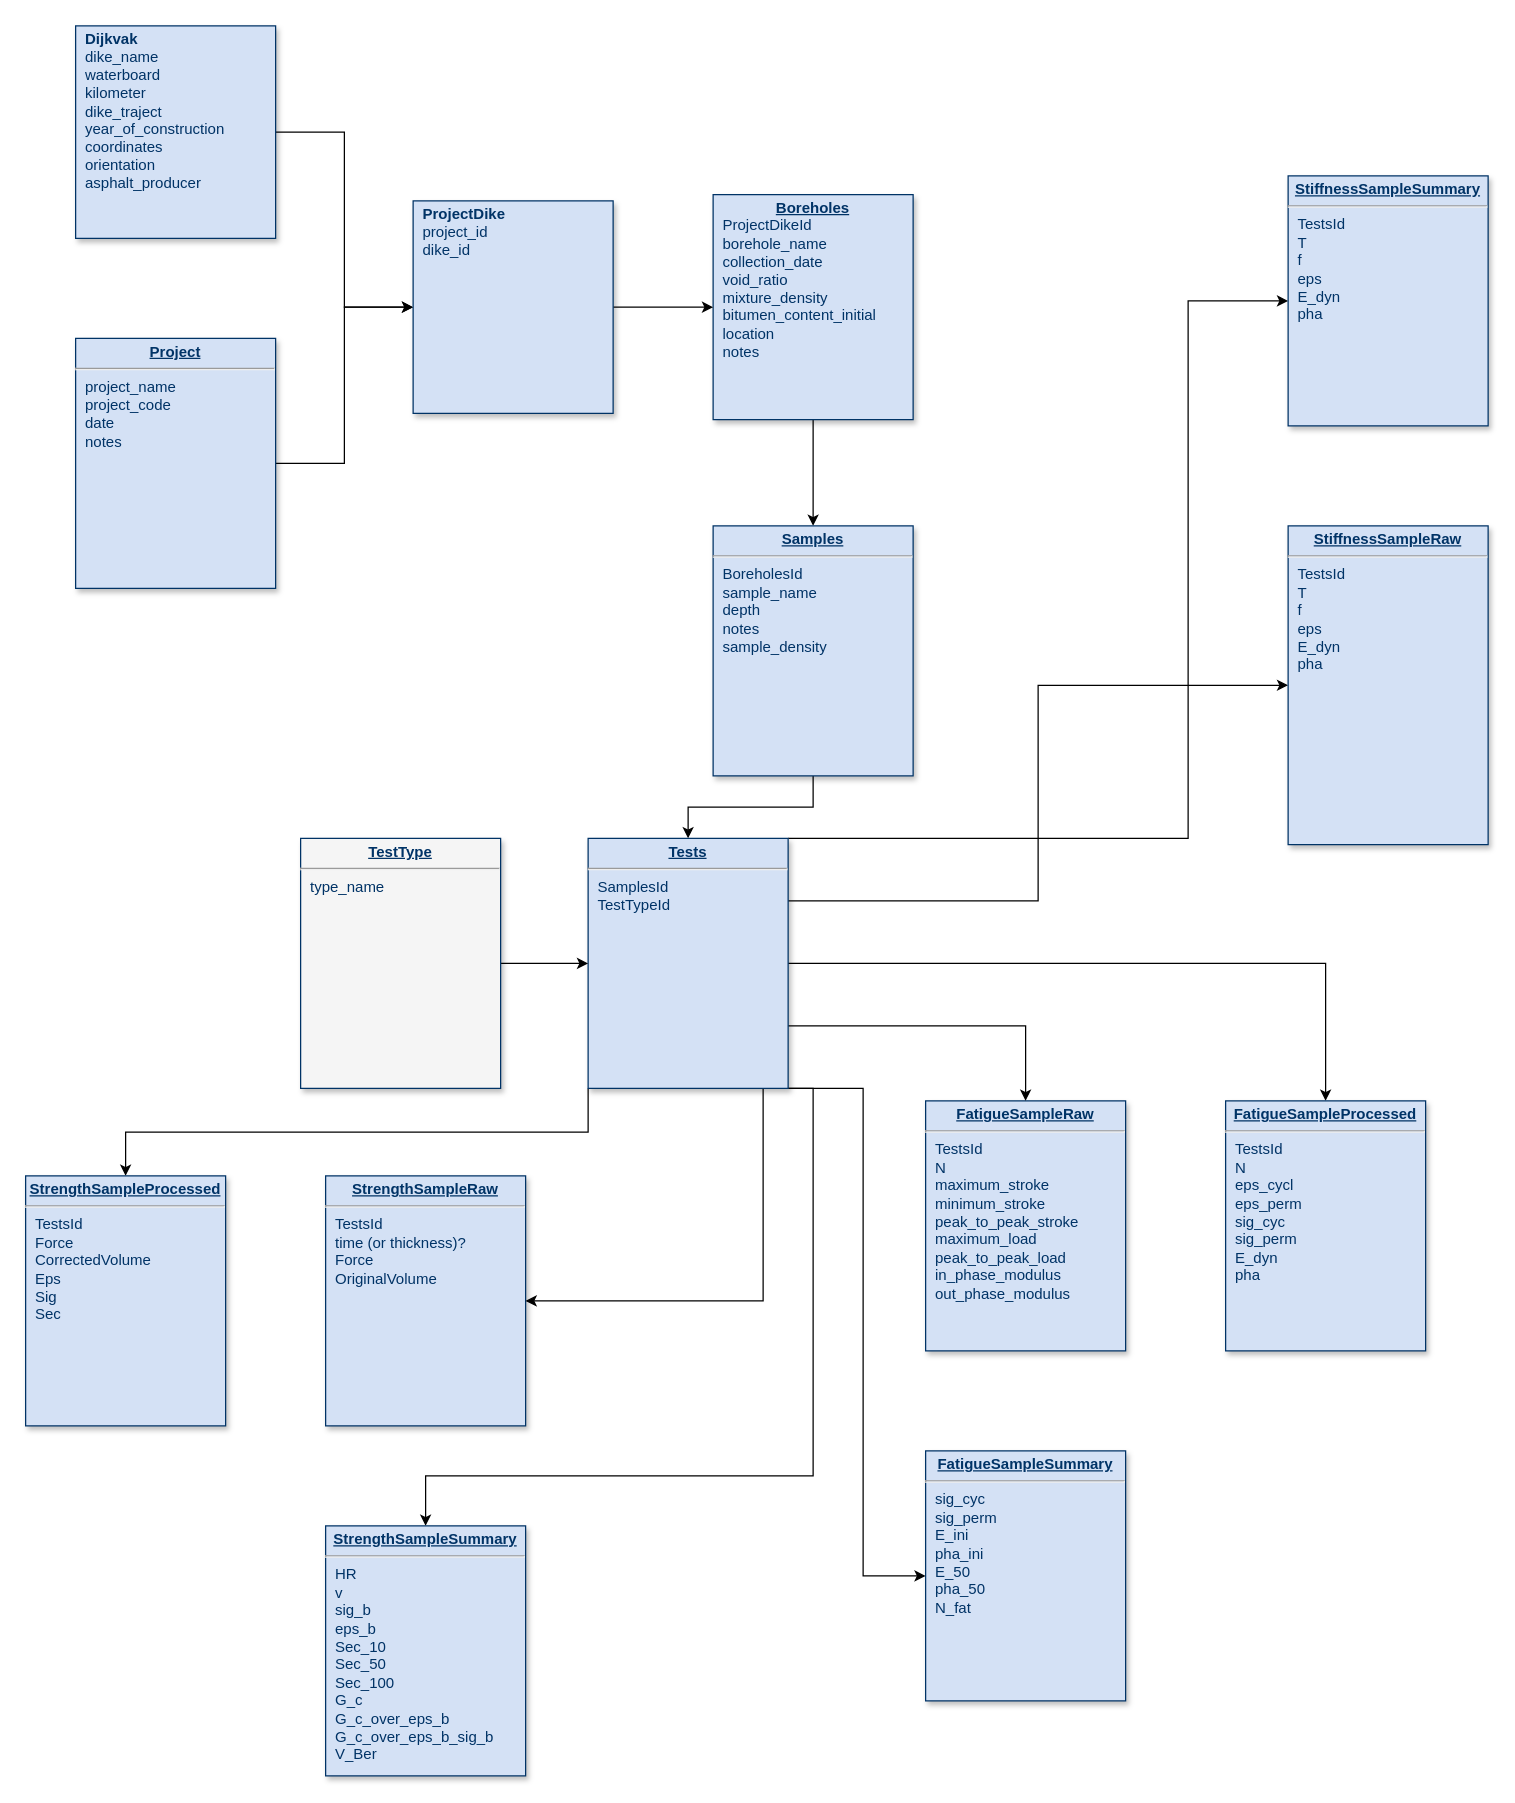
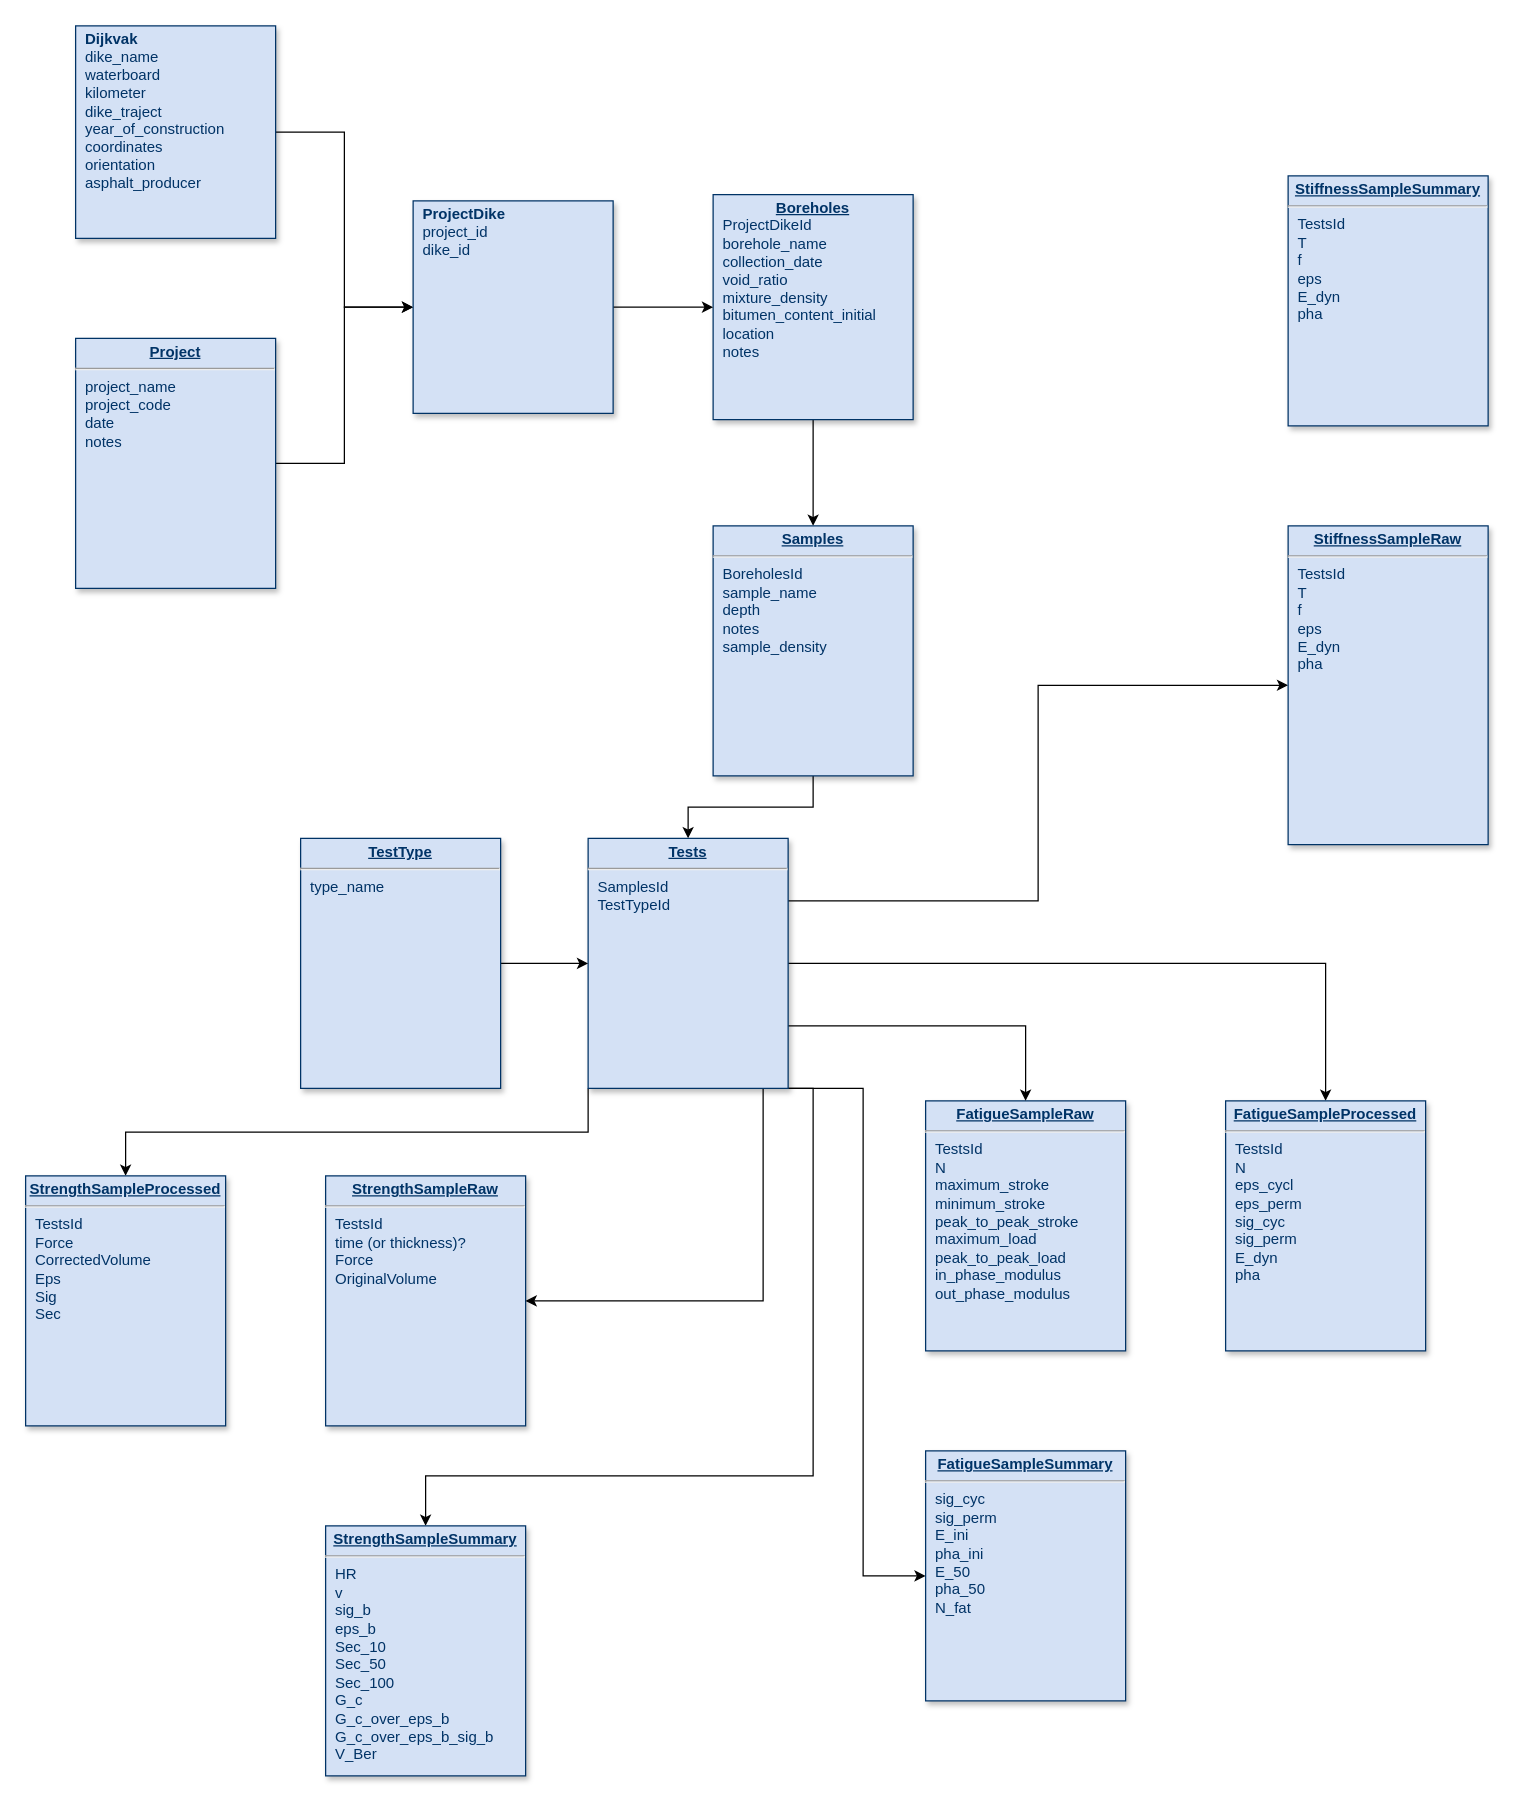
(1188, 724) -> none
(401, 963) -> (401, 963)
